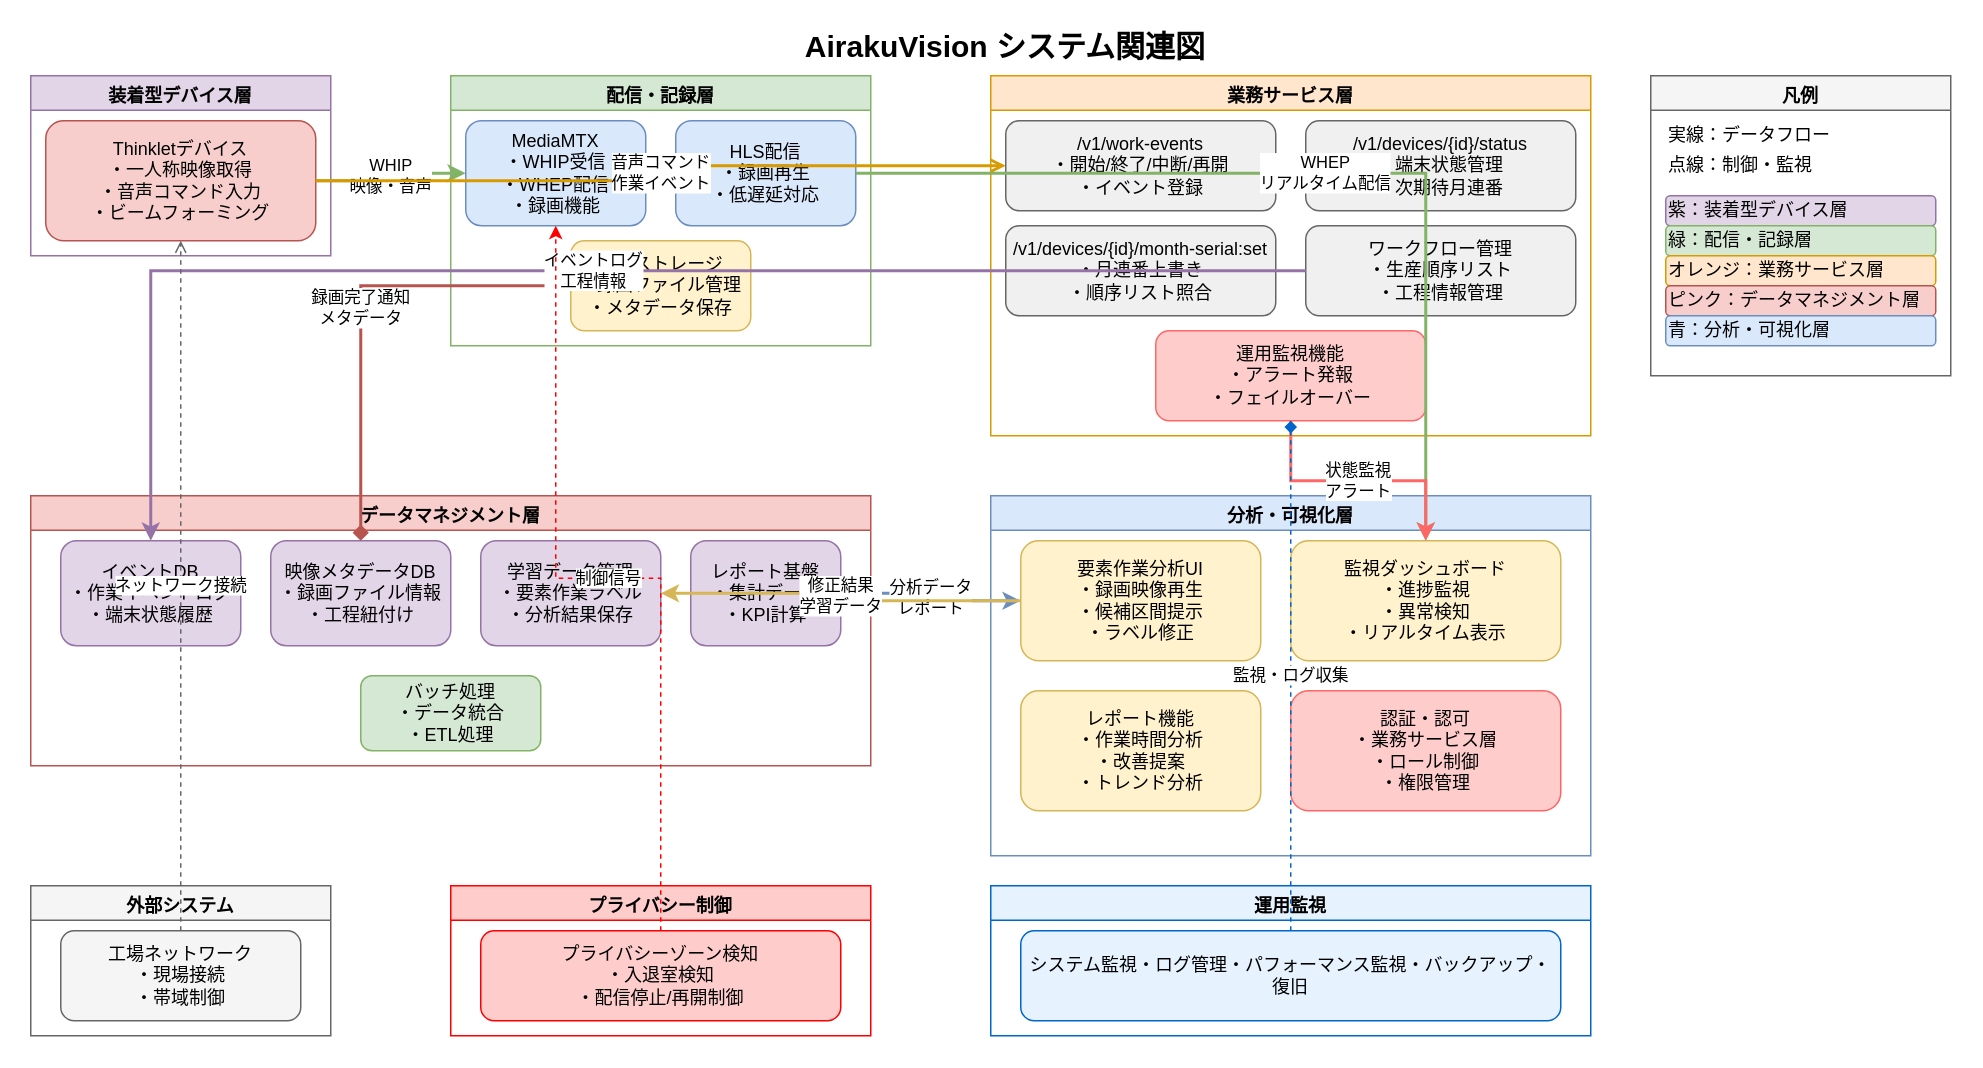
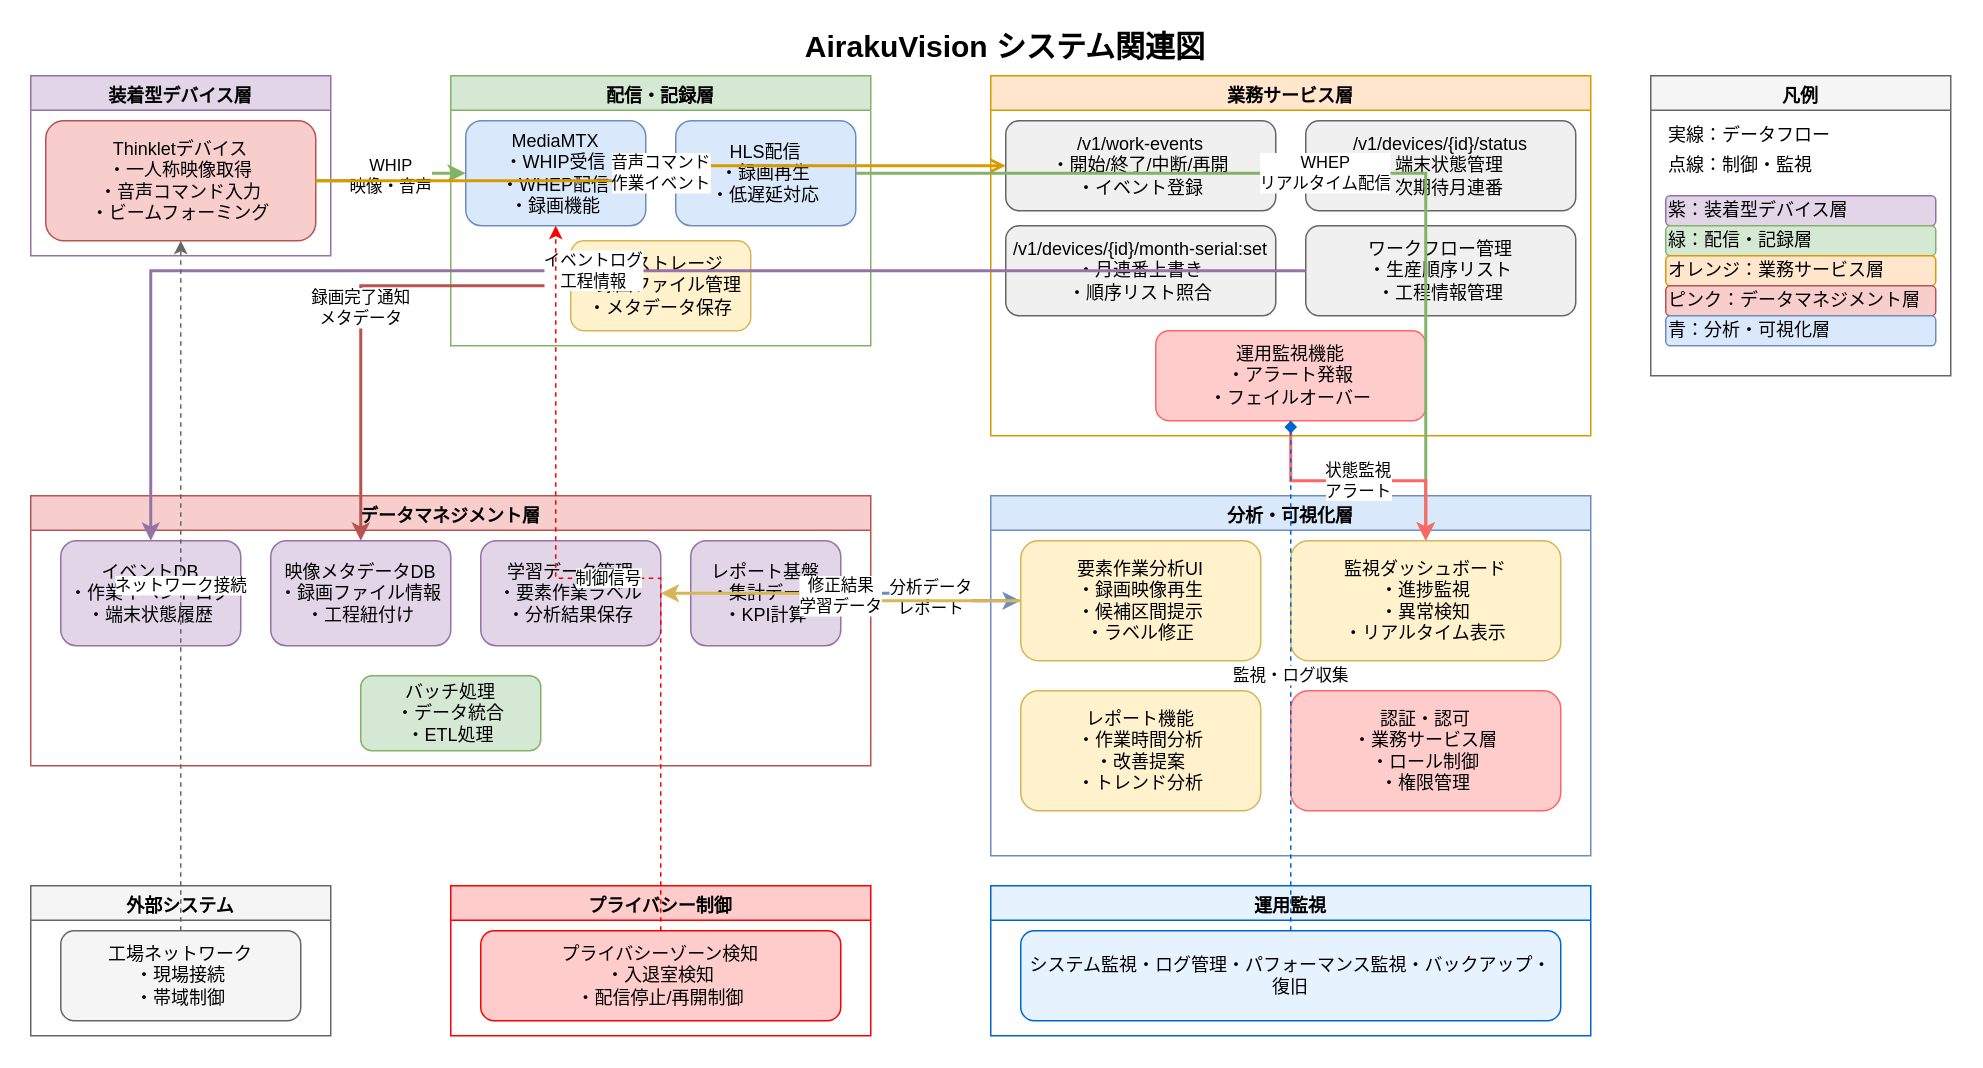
(181, 249) -> (181, 252)
(361, 525) -> (361, 525)
